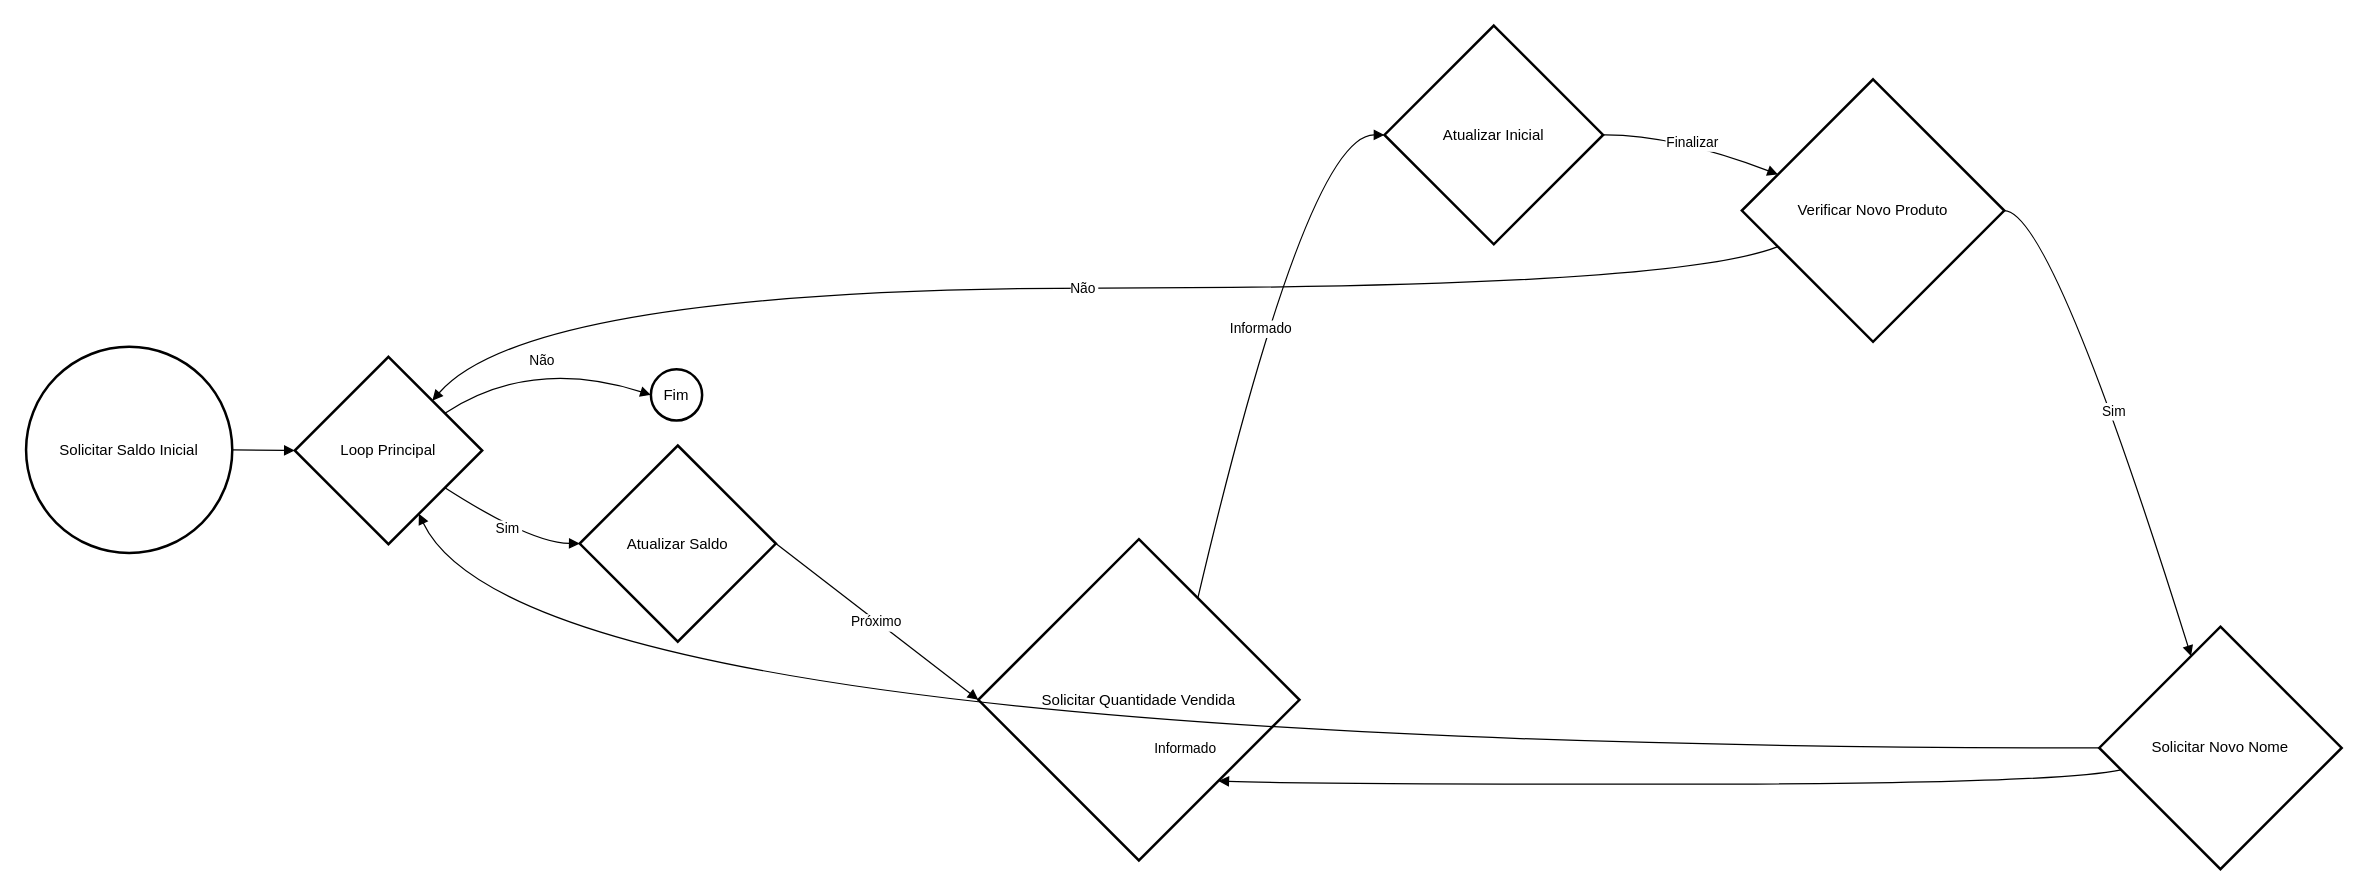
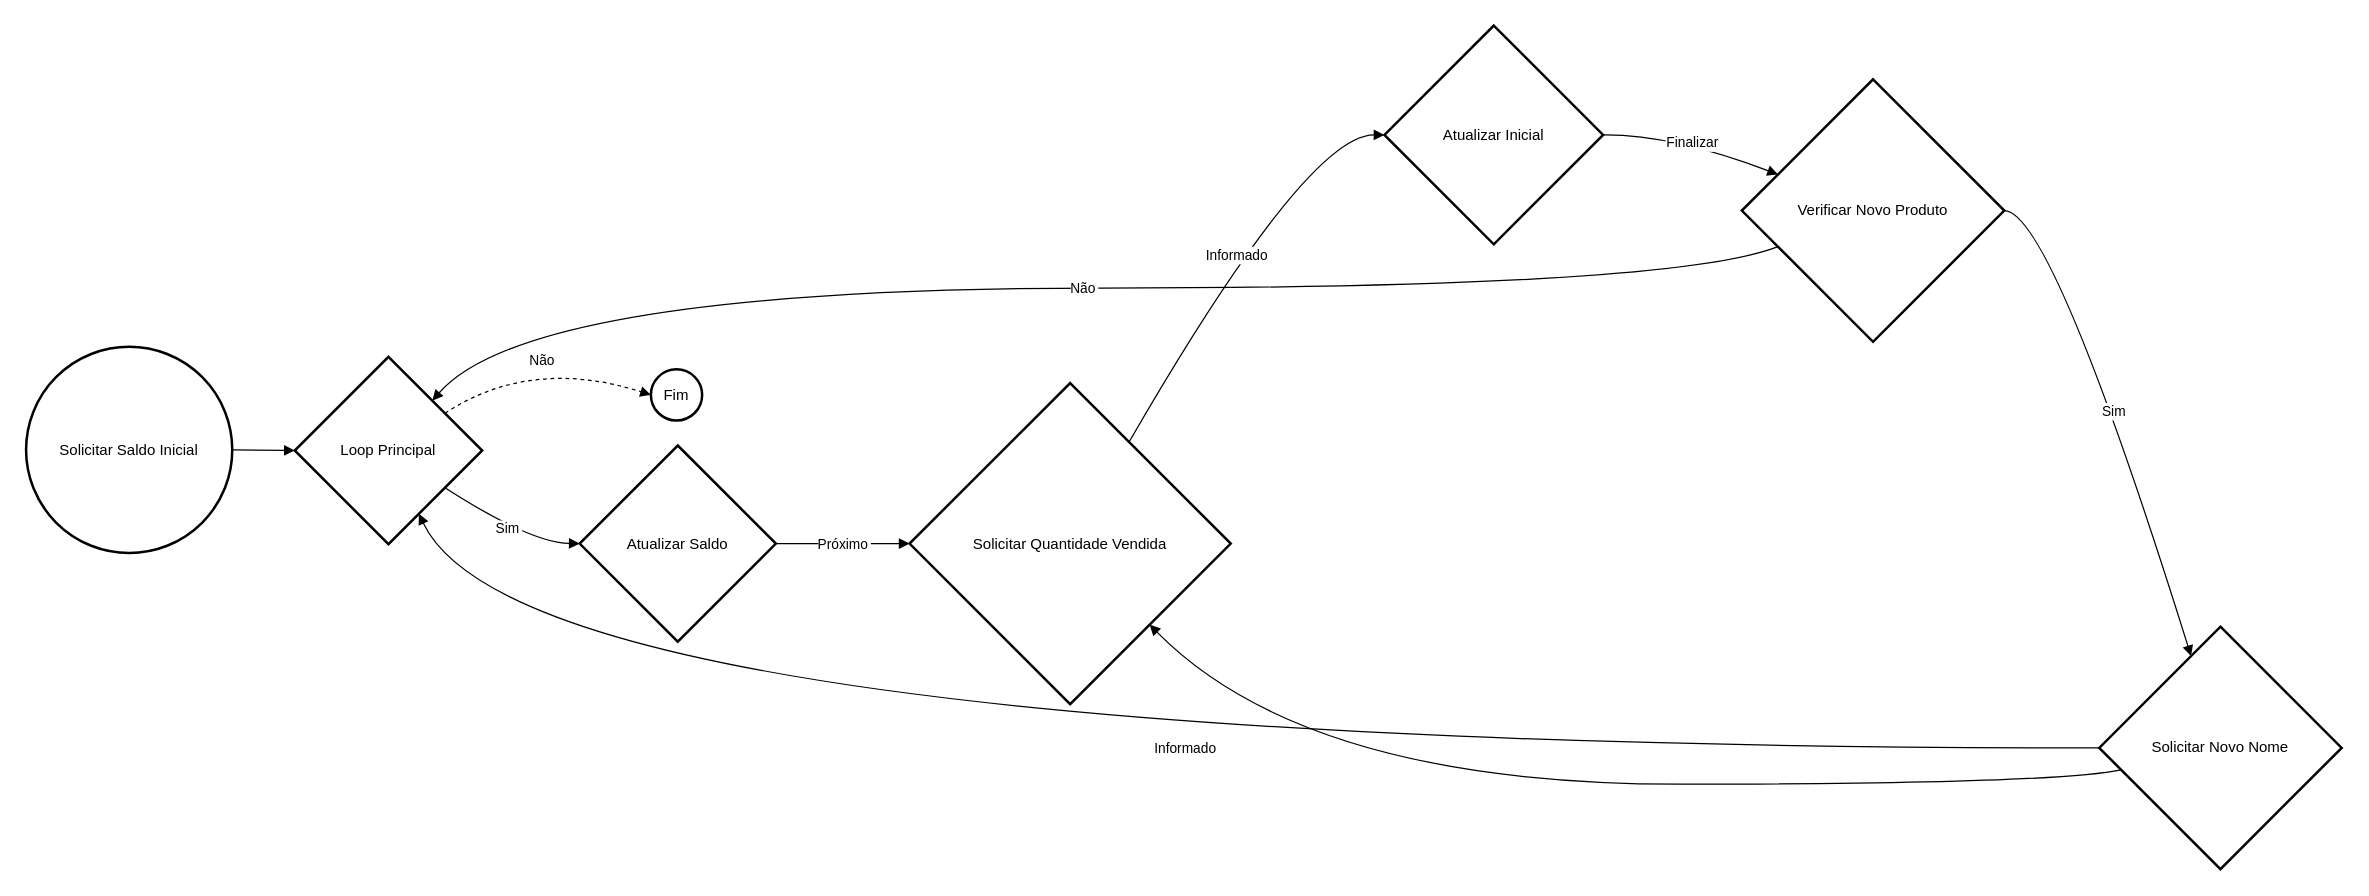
(540, 380) -> (540, 380)
(1139, 700) -> (1070, 544)
